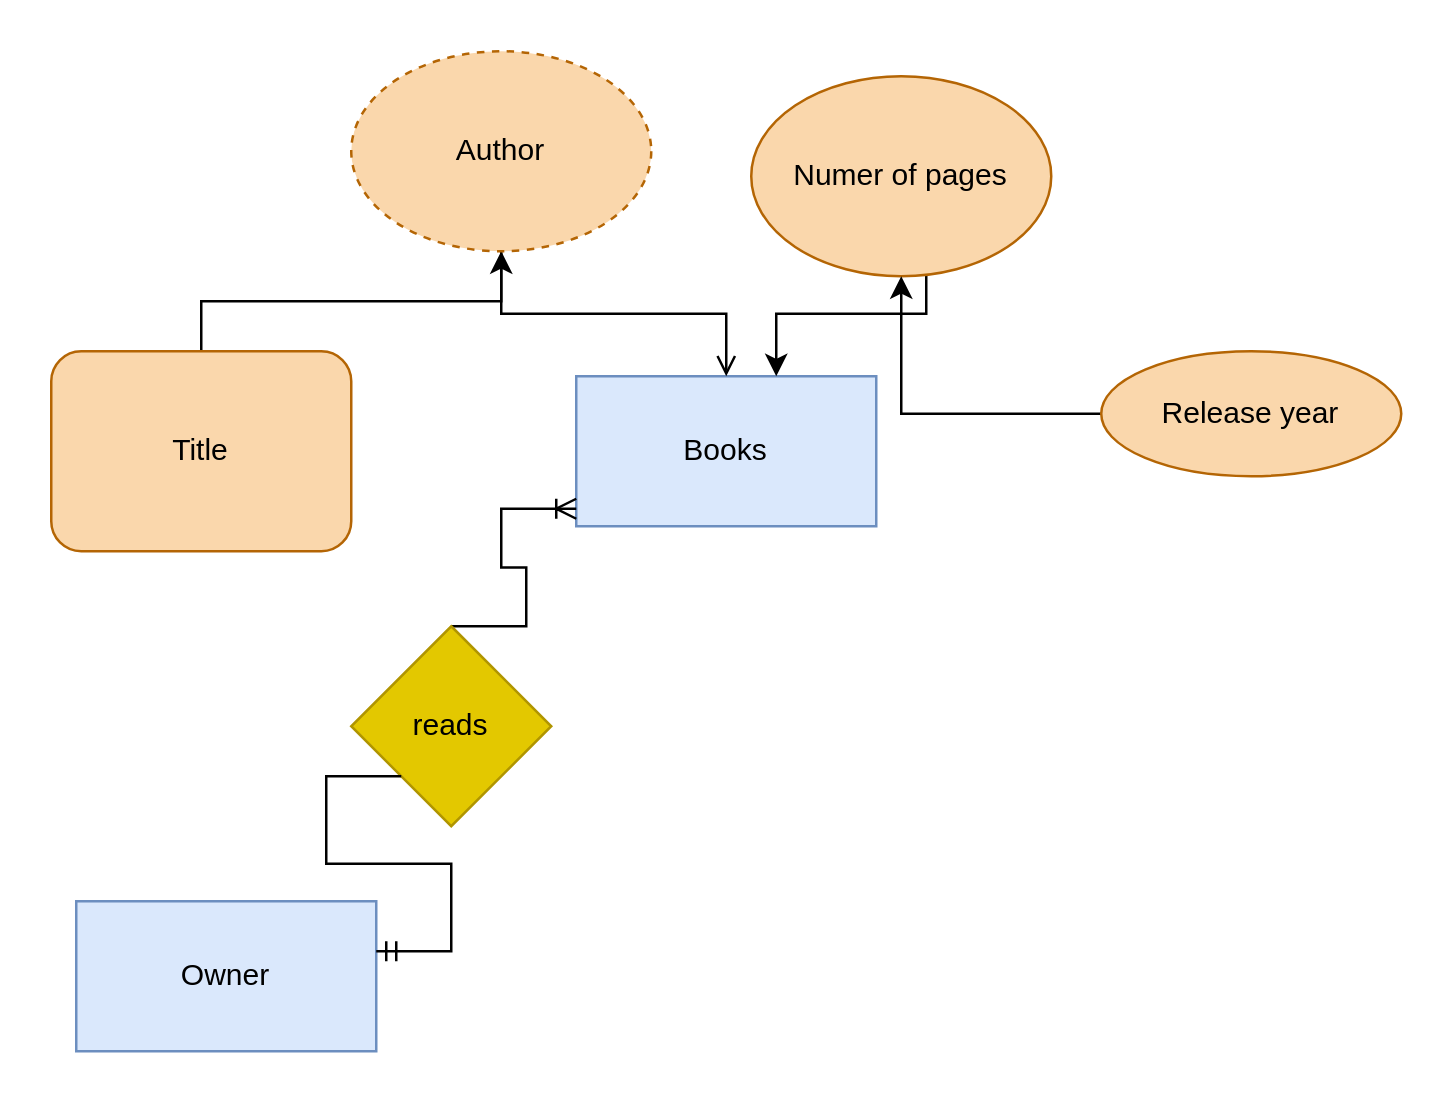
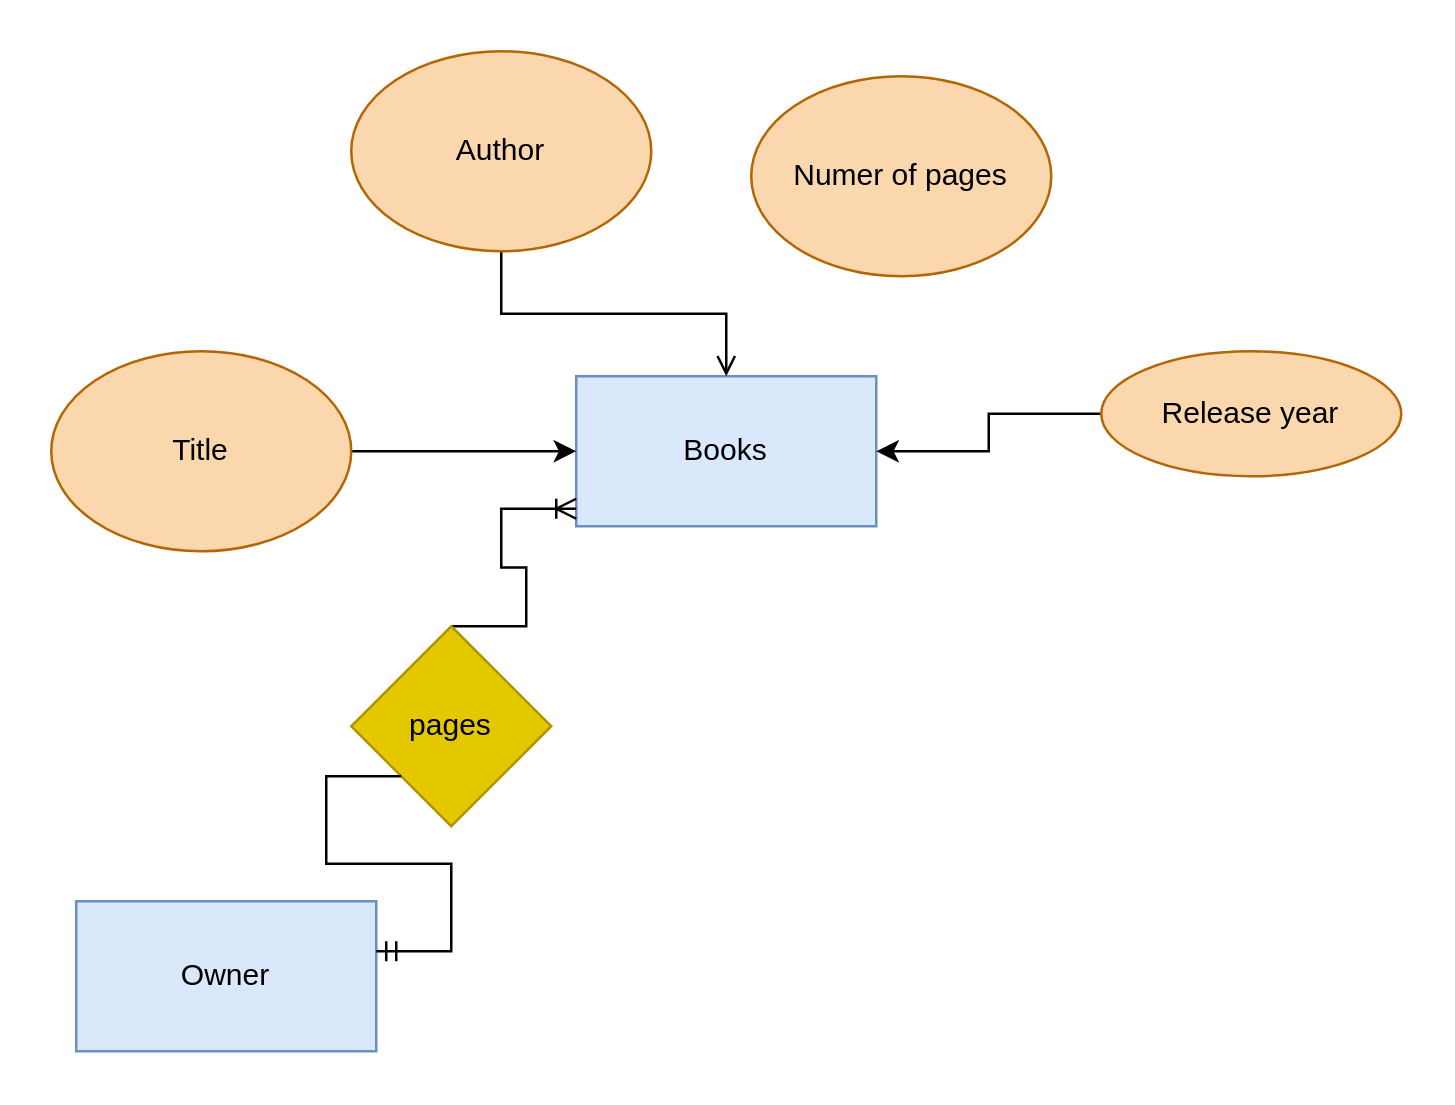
(501, 151) -> (501, 151)
(324, 301) -> (455, 451)
(813, 314) -> none
(901, 411) -> (961, 451)
(201, 451) -> (201, 451)
(451, 726) -> (451, 726)
